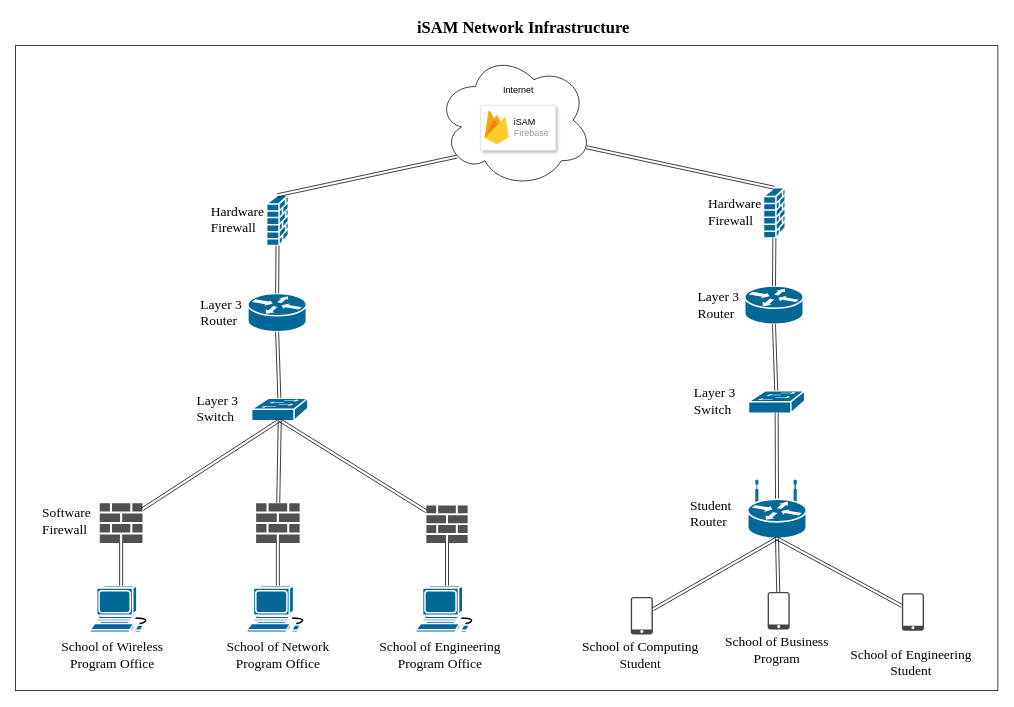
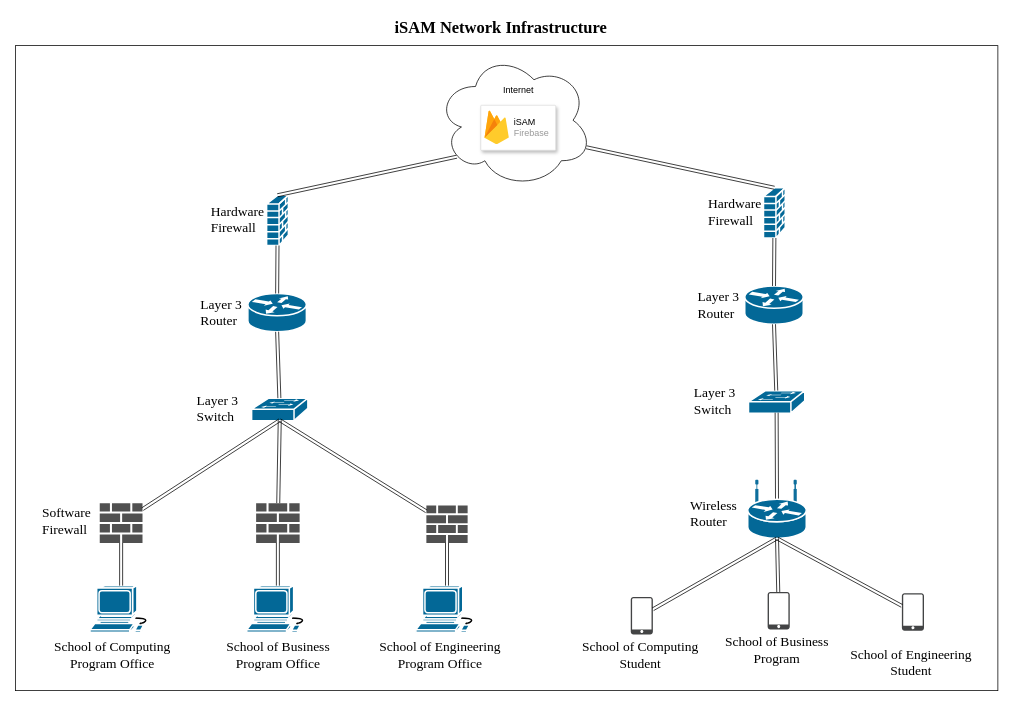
(521, 27) -> (498, 27)
(717, 514) -> (717, 514)
(113, 656) -> (113, 656)
(278, 656) -> (278, 656)
